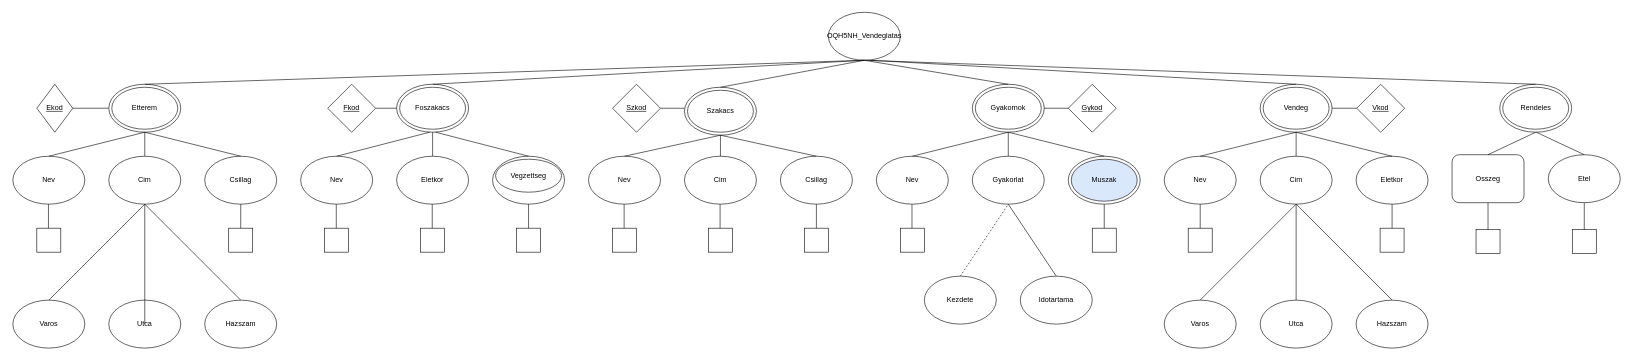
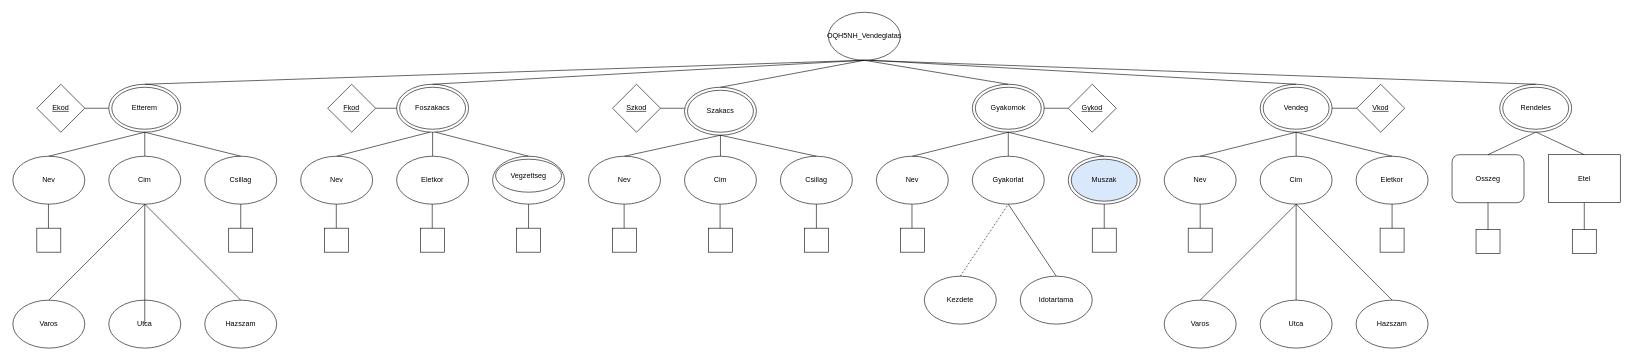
(54, 108) -> (60, 108)
(1585, 179) -> (1585, 179)
